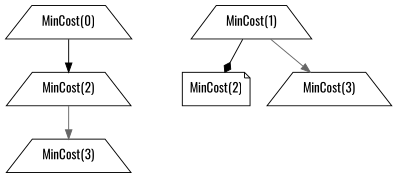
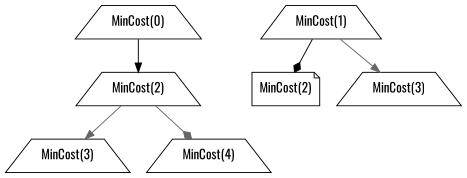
none -> (209, 156)
